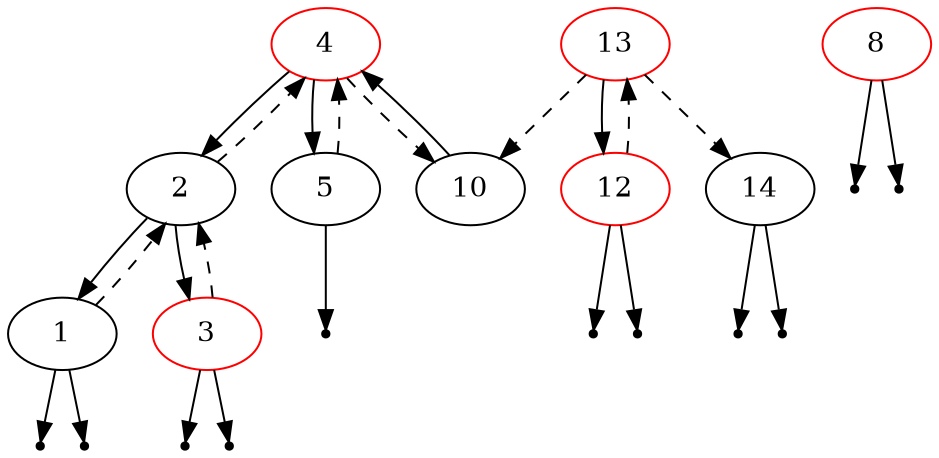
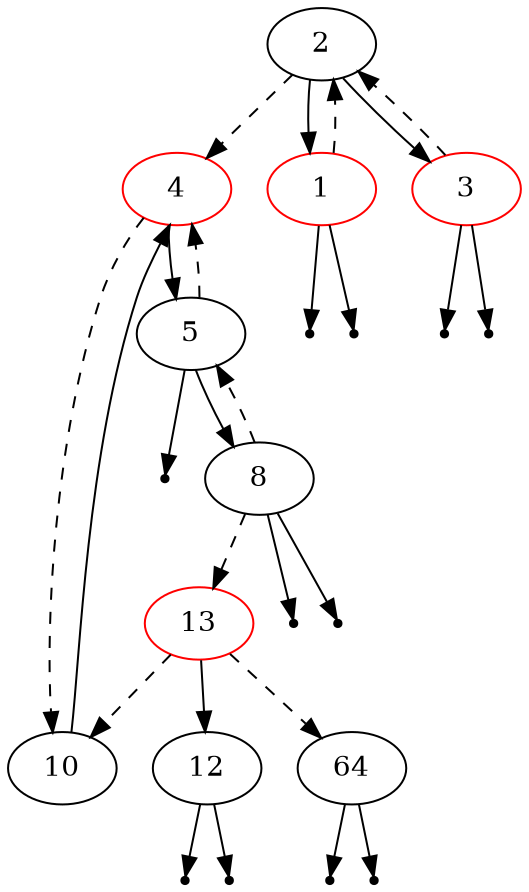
(877, 44) -> (259, 479)
(252, 105) -> none
(629, 127) -> (233, 542)
(615, 189) -> (207, 768)
(760, 189) -> (352, 768)
(62, 334) -> (322, 189)
none -> (209, 400)
none -> (242, 412)
